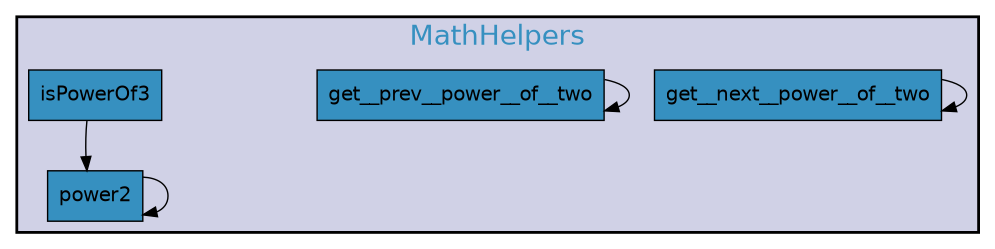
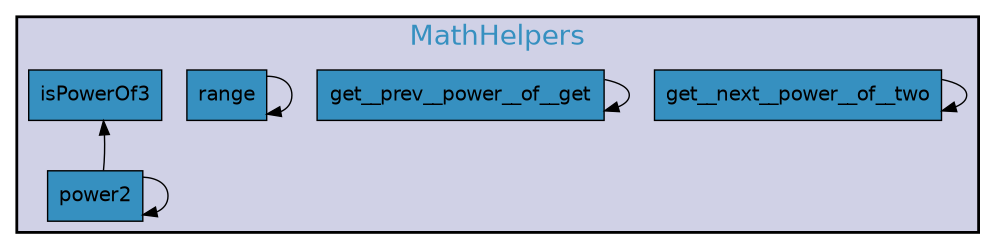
none -> (227, 95)
(461, 95) -> (461, 95)
(86, 139) -> (105, 153)
